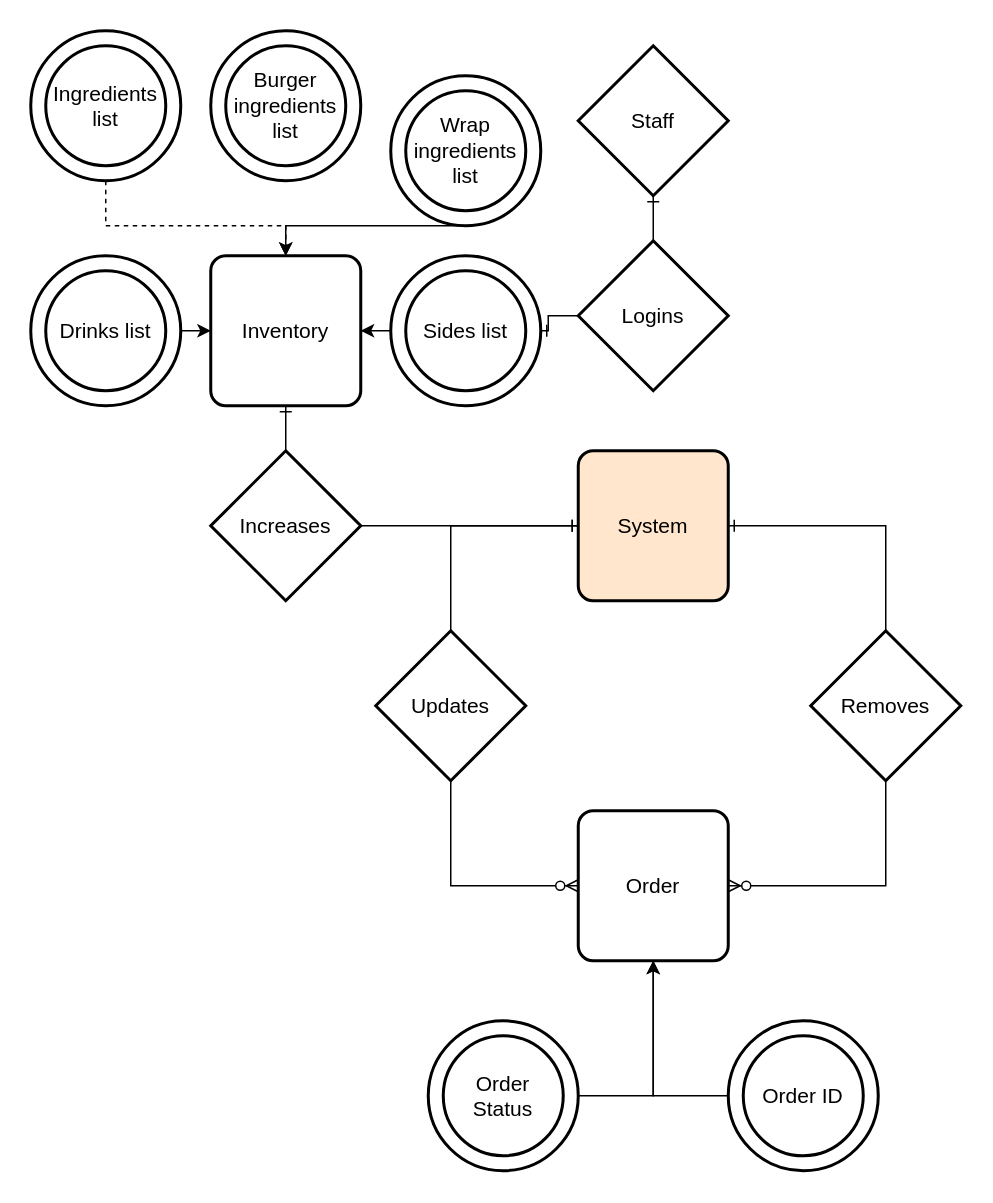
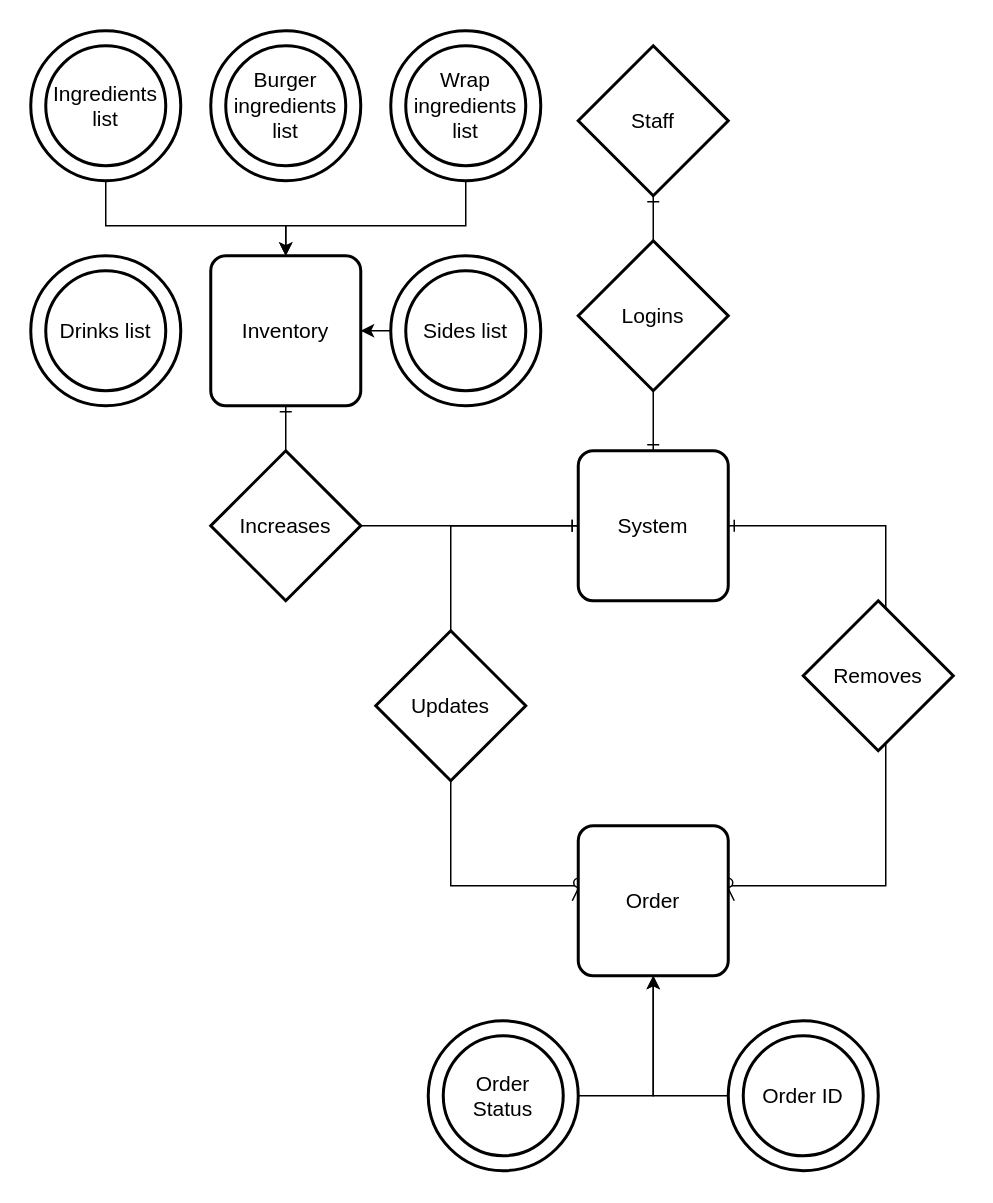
(466, 151) -> (466, 106)
(173, 226) -> (173, 226)
(552, 316) -> (653, 420)
(201, 331) -> none
(653, 526) -> (653, 526)
(886, 706) -> (878, 676)
(653, 886) -> (653, 901)
